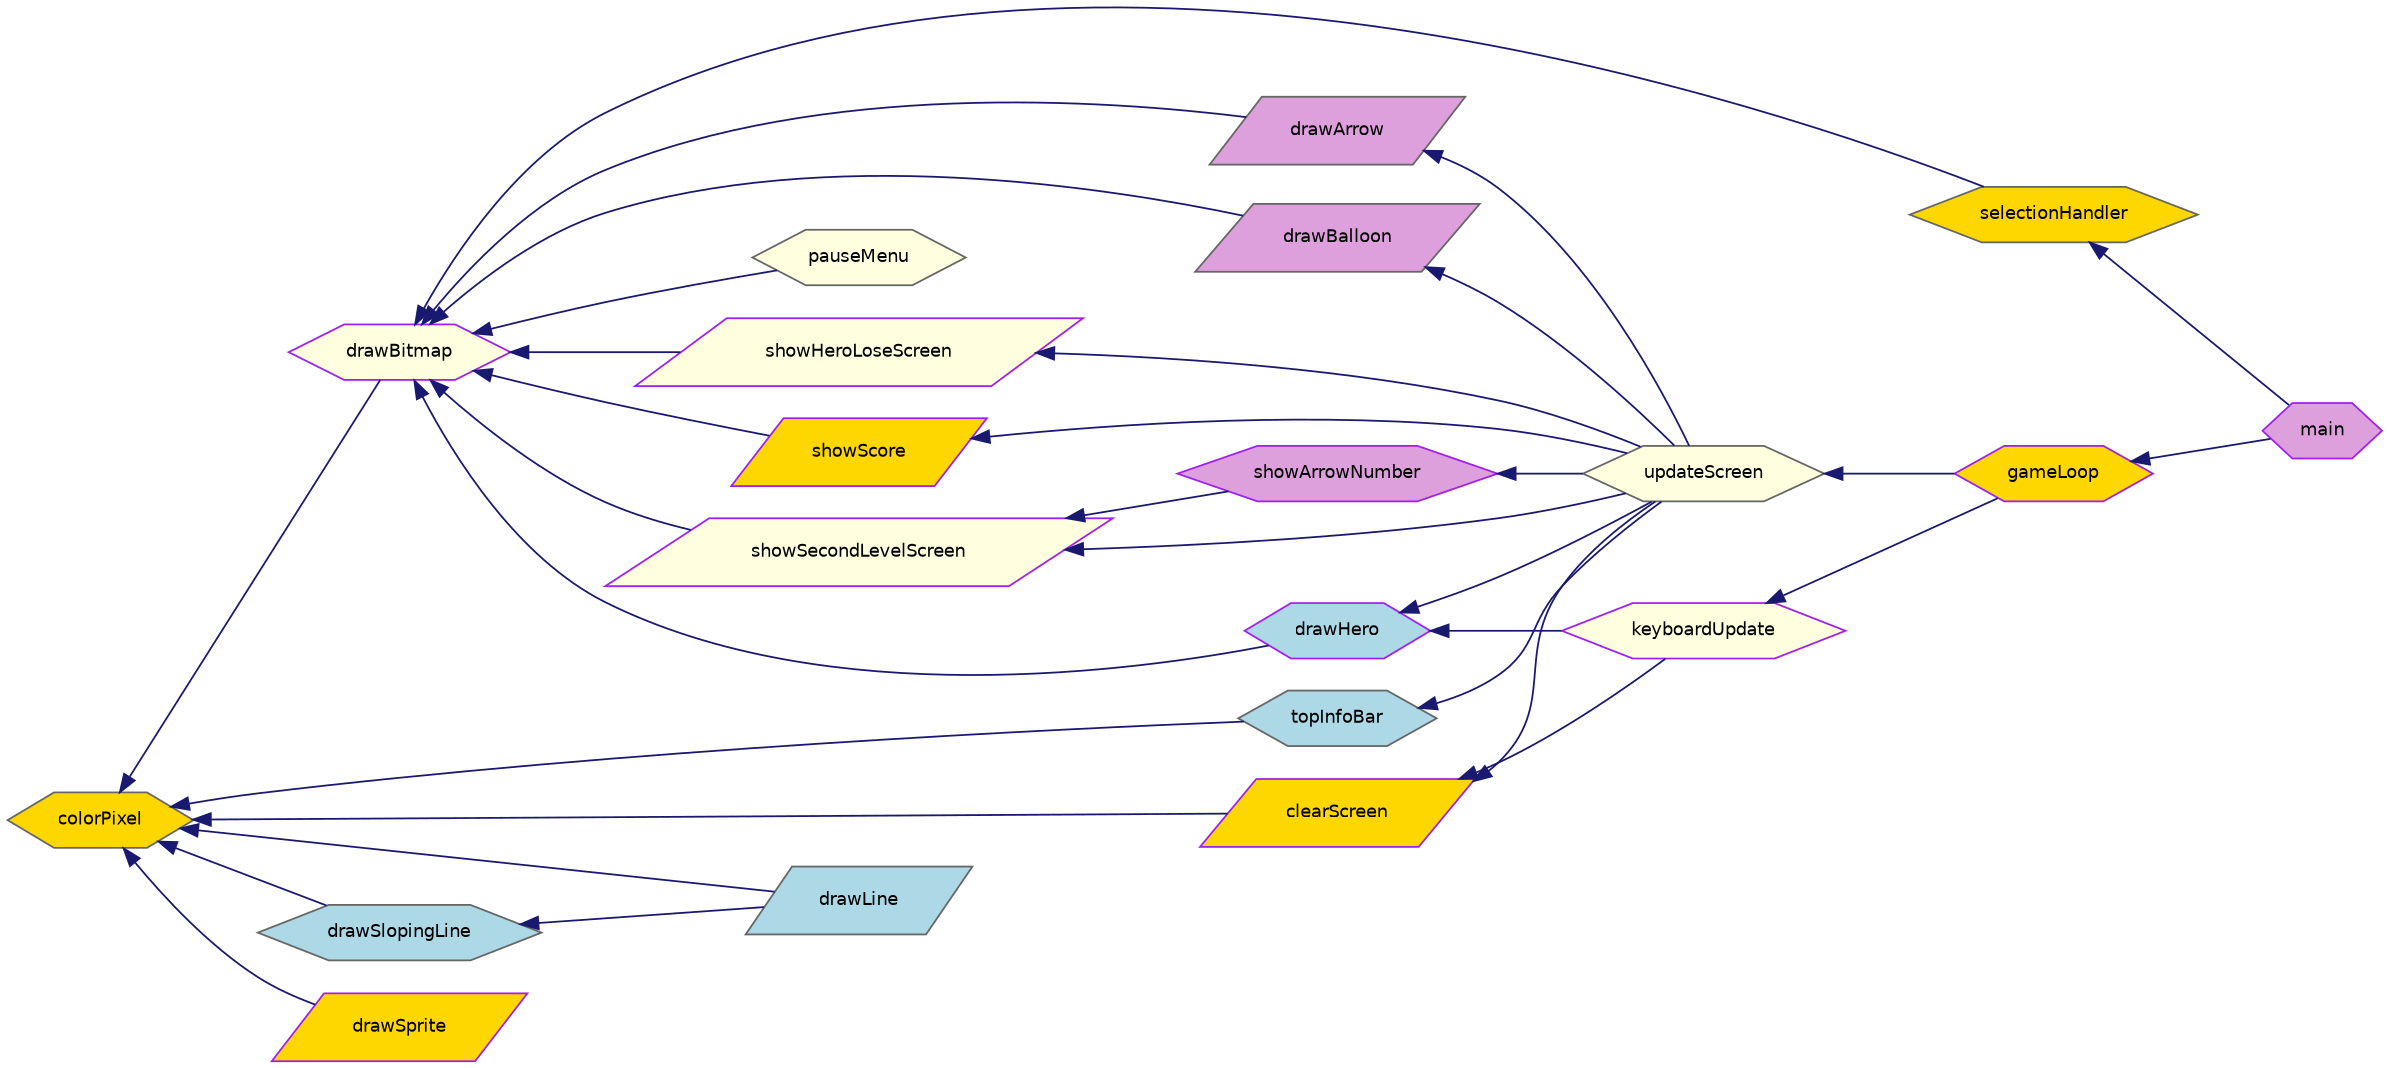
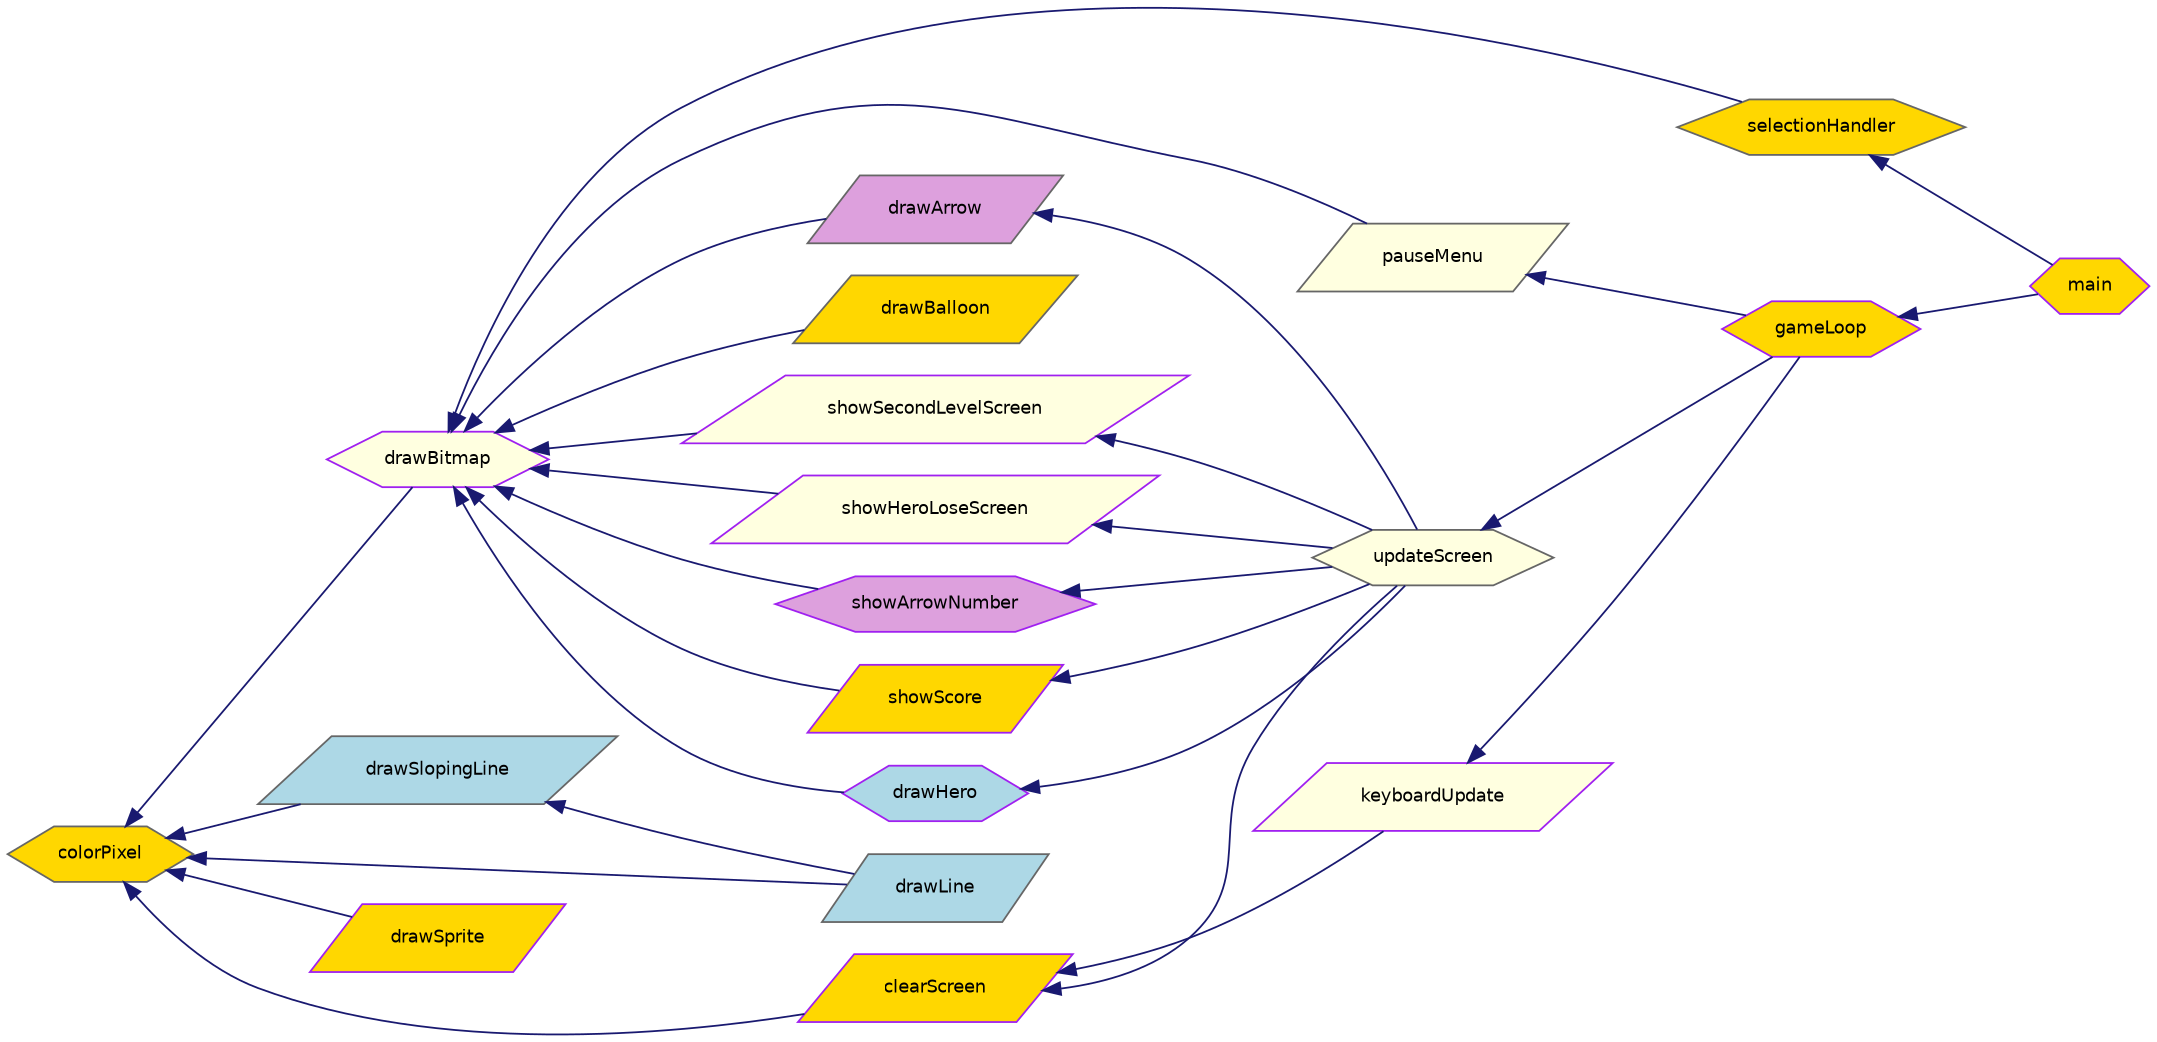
(1337, 238) -> (935, 309)
(859, 258) -> (1433, 258)
none -> (1645, 297)
(1566, 349) -> none
(2322, 431) -> (2090, 286)
(1156, 503) -> (661, 553)
(1505, 631) -> none
(1704, 631) -> (1433, 797)
(1337, 718) -> none
(400, 933) -> (438, 770)
